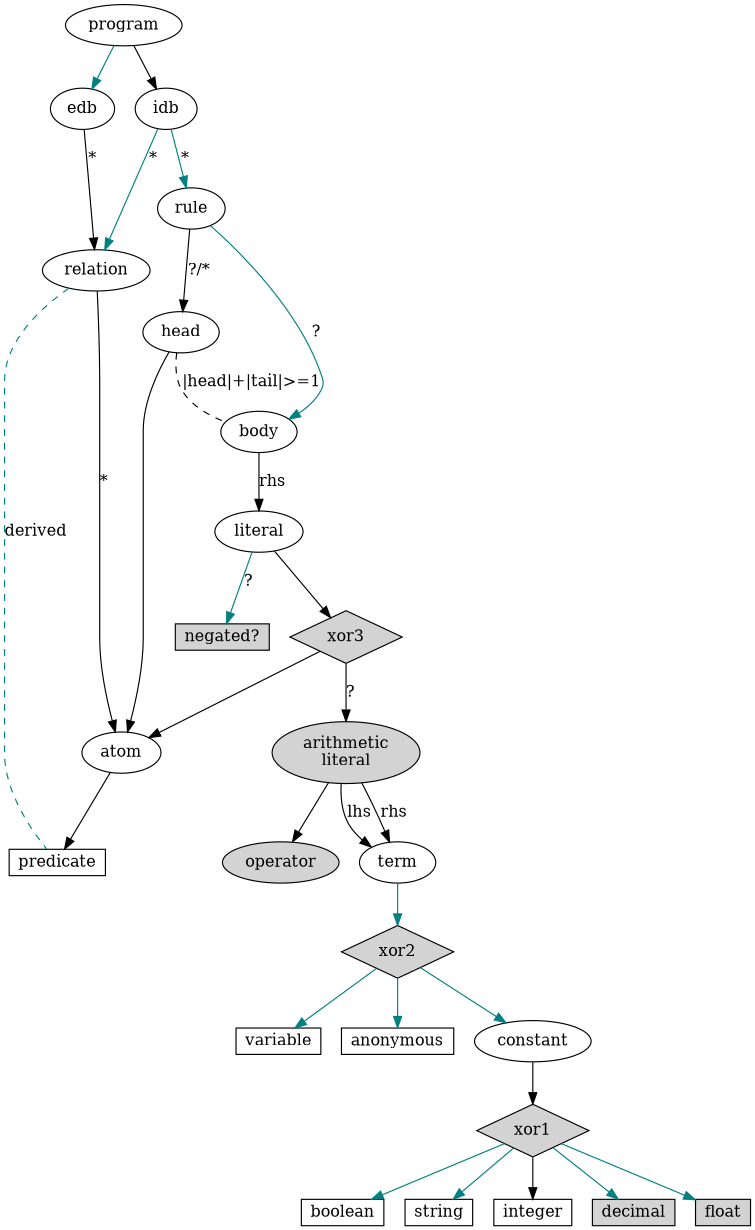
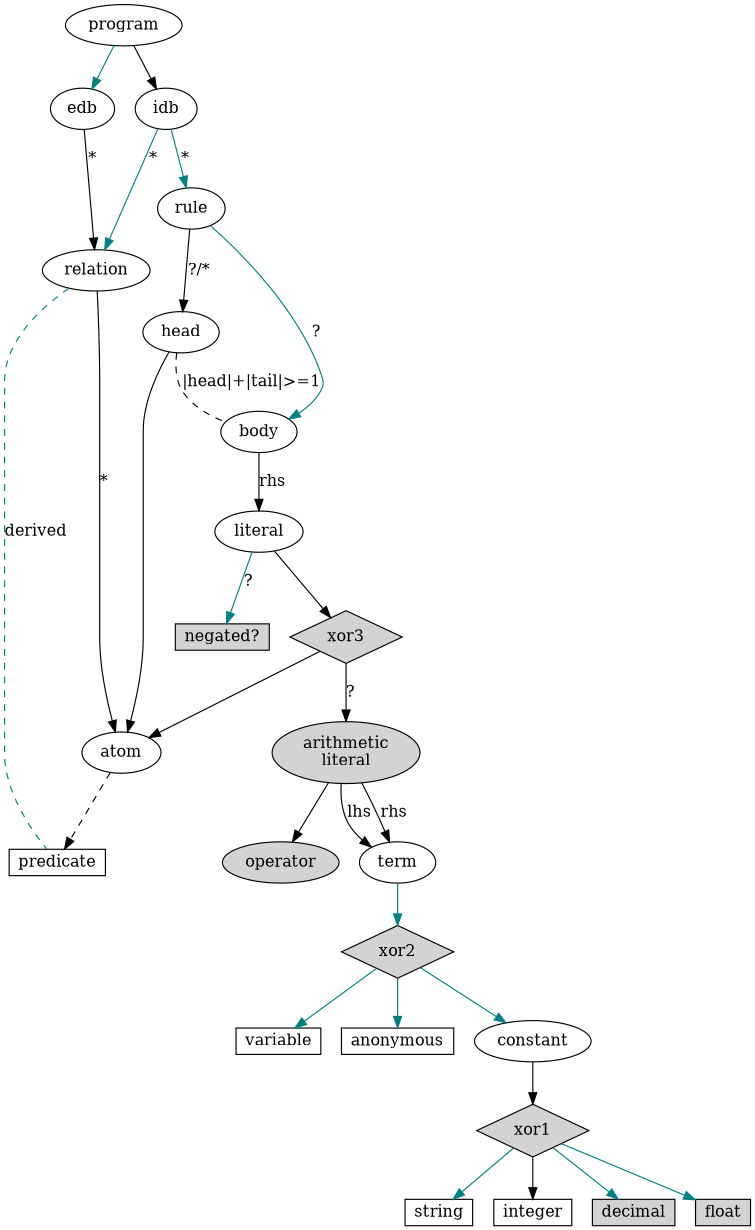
(90, 806) -> (90, 806)
(343, 1213) -> none
